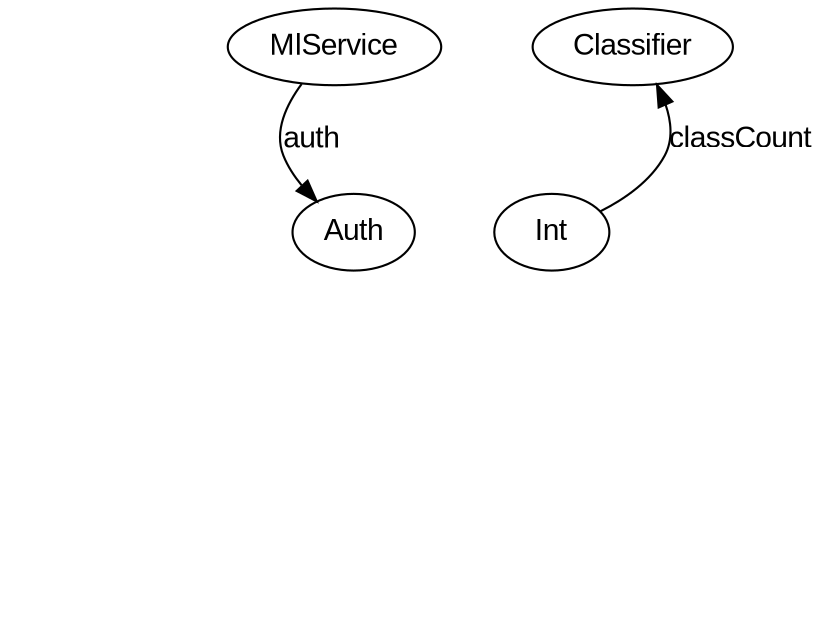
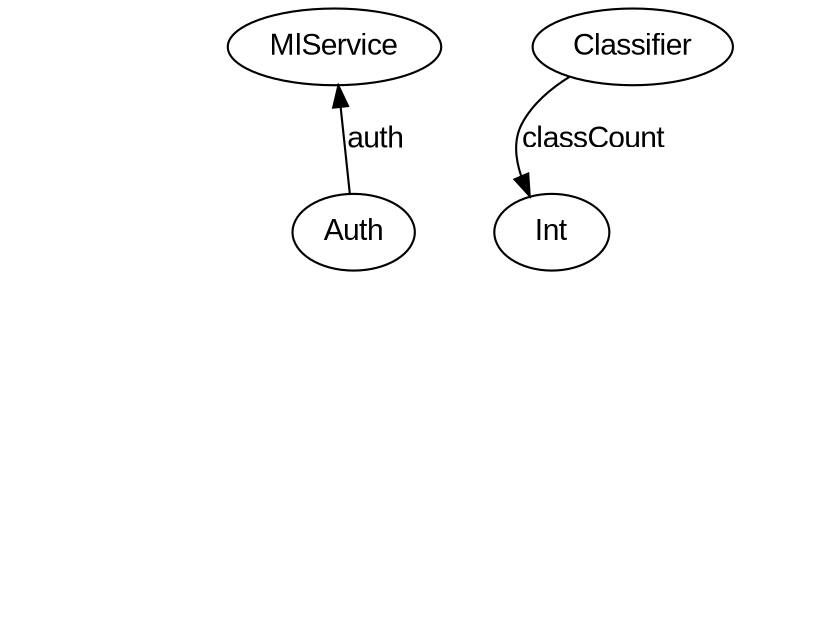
(280, 135) -> (345, 150)
(655, 170) -> (525, 118)
